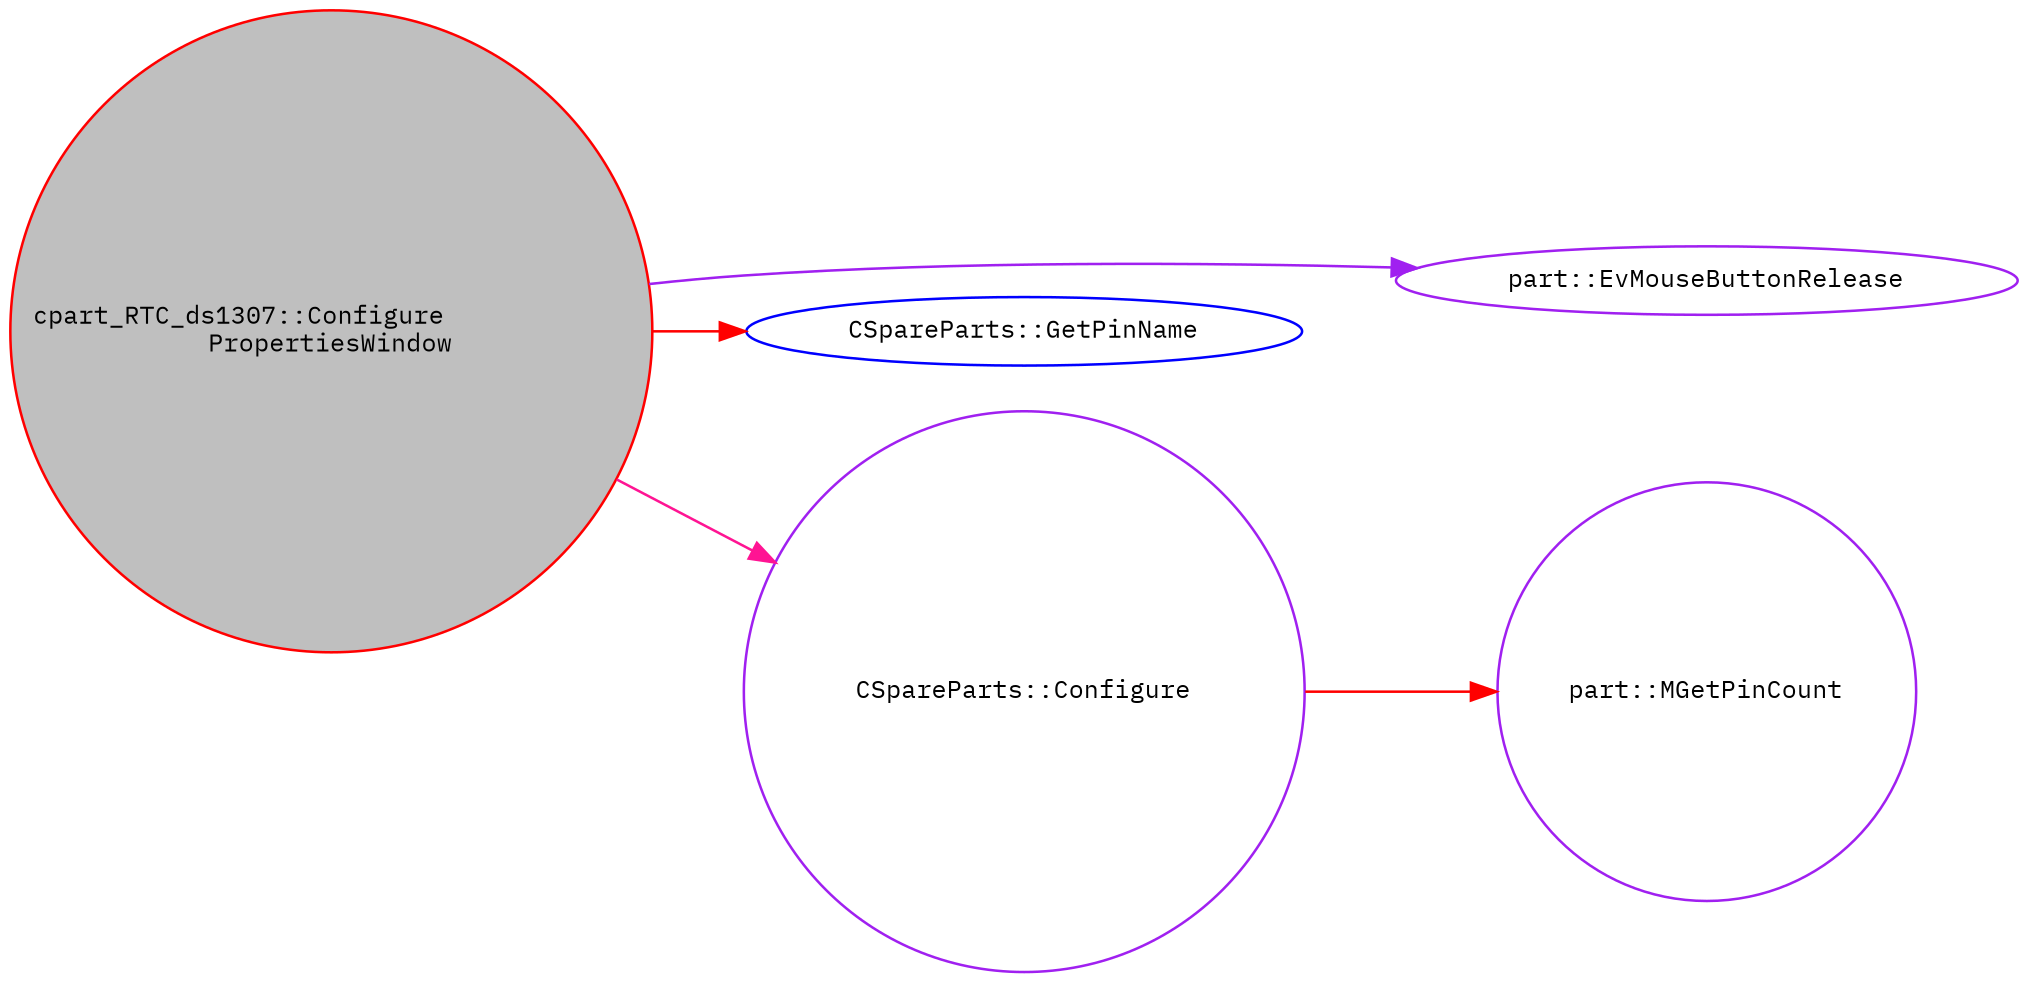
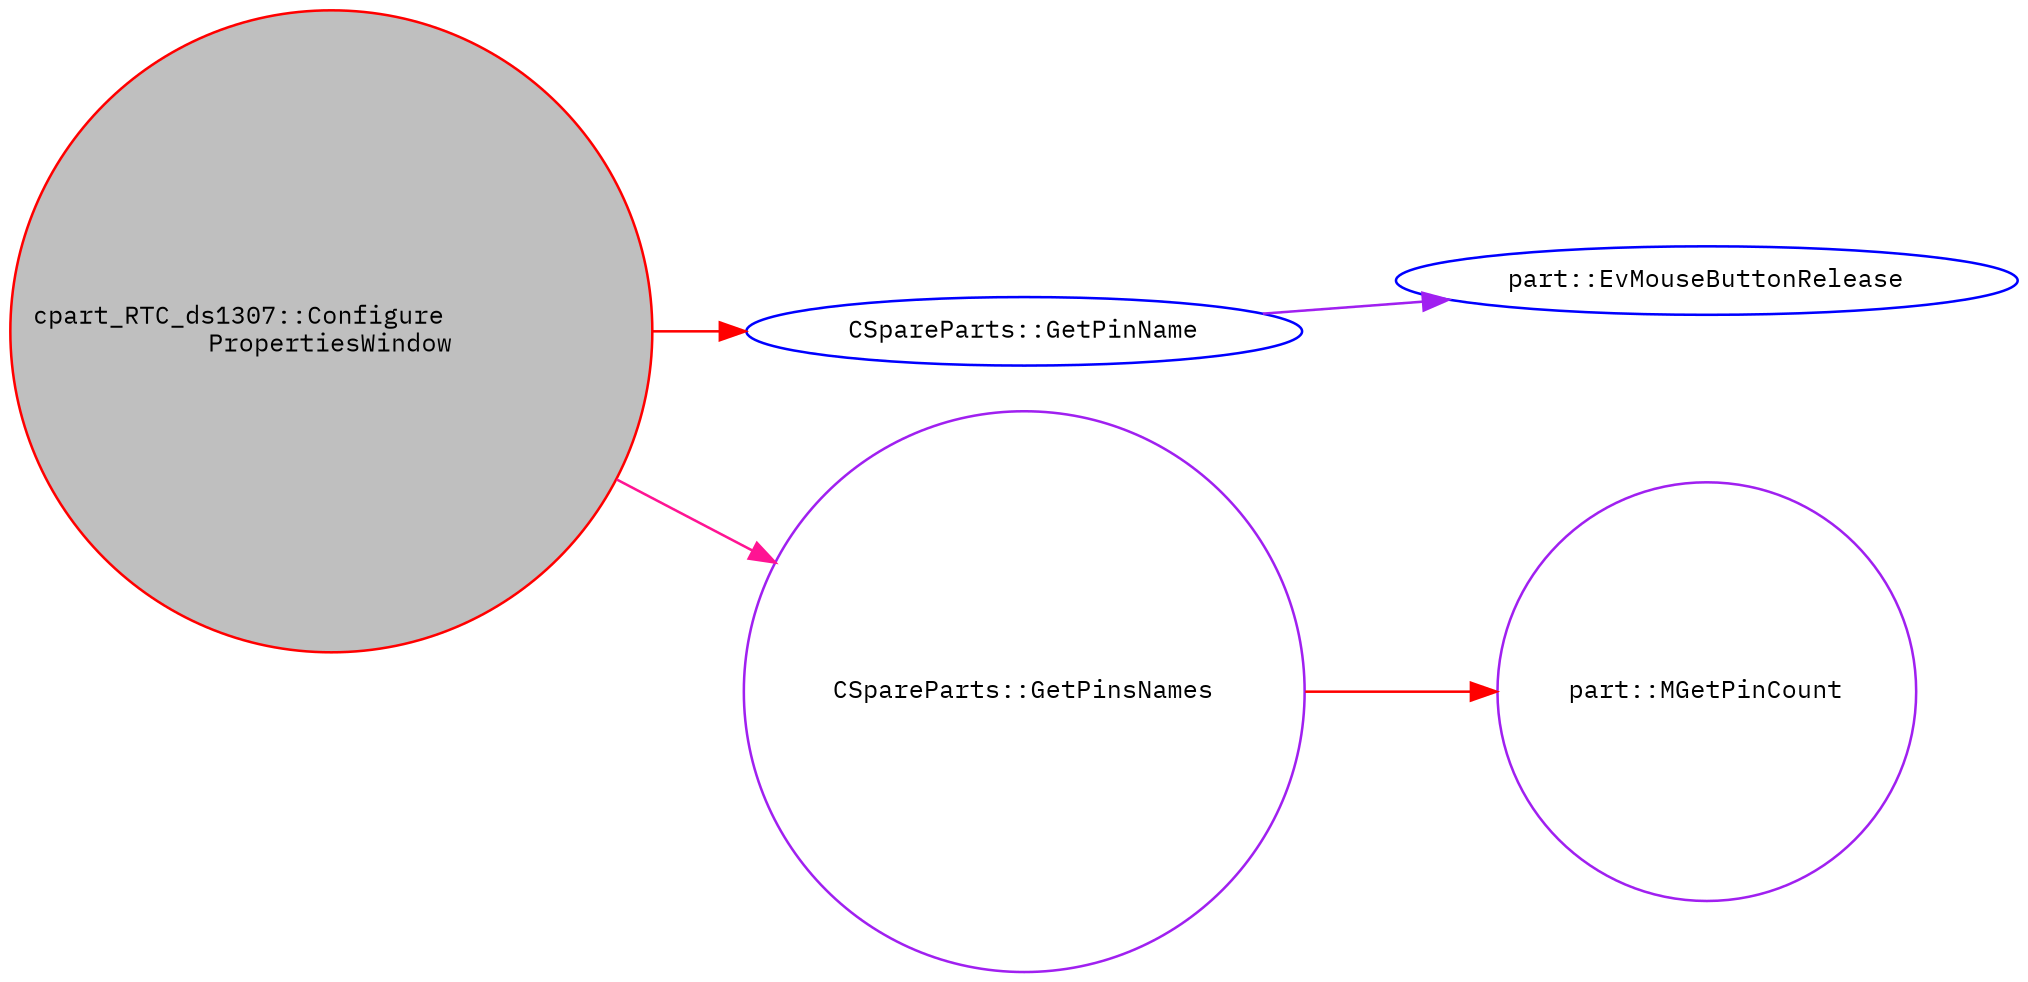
(1020, 265) -> (1343, 308)
(1707, 281) -> (1707, 281)
(1024, 692) -> (1024, 692)
